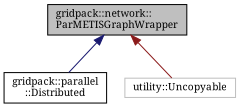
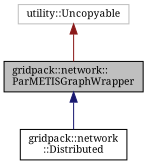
(155, 60) -> (74, 48)
(55, 88) -> (74, 145)
